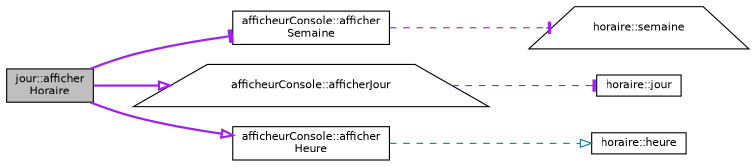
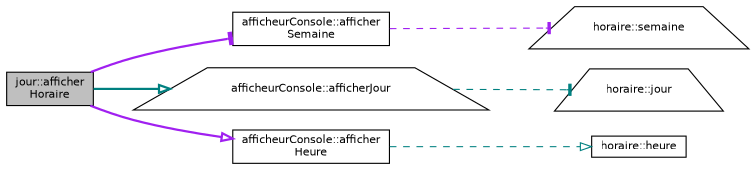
(126, 86) -> (126, 89)
(521, 86) -> (510, 90)
(639, 86) -> (639, 90)
